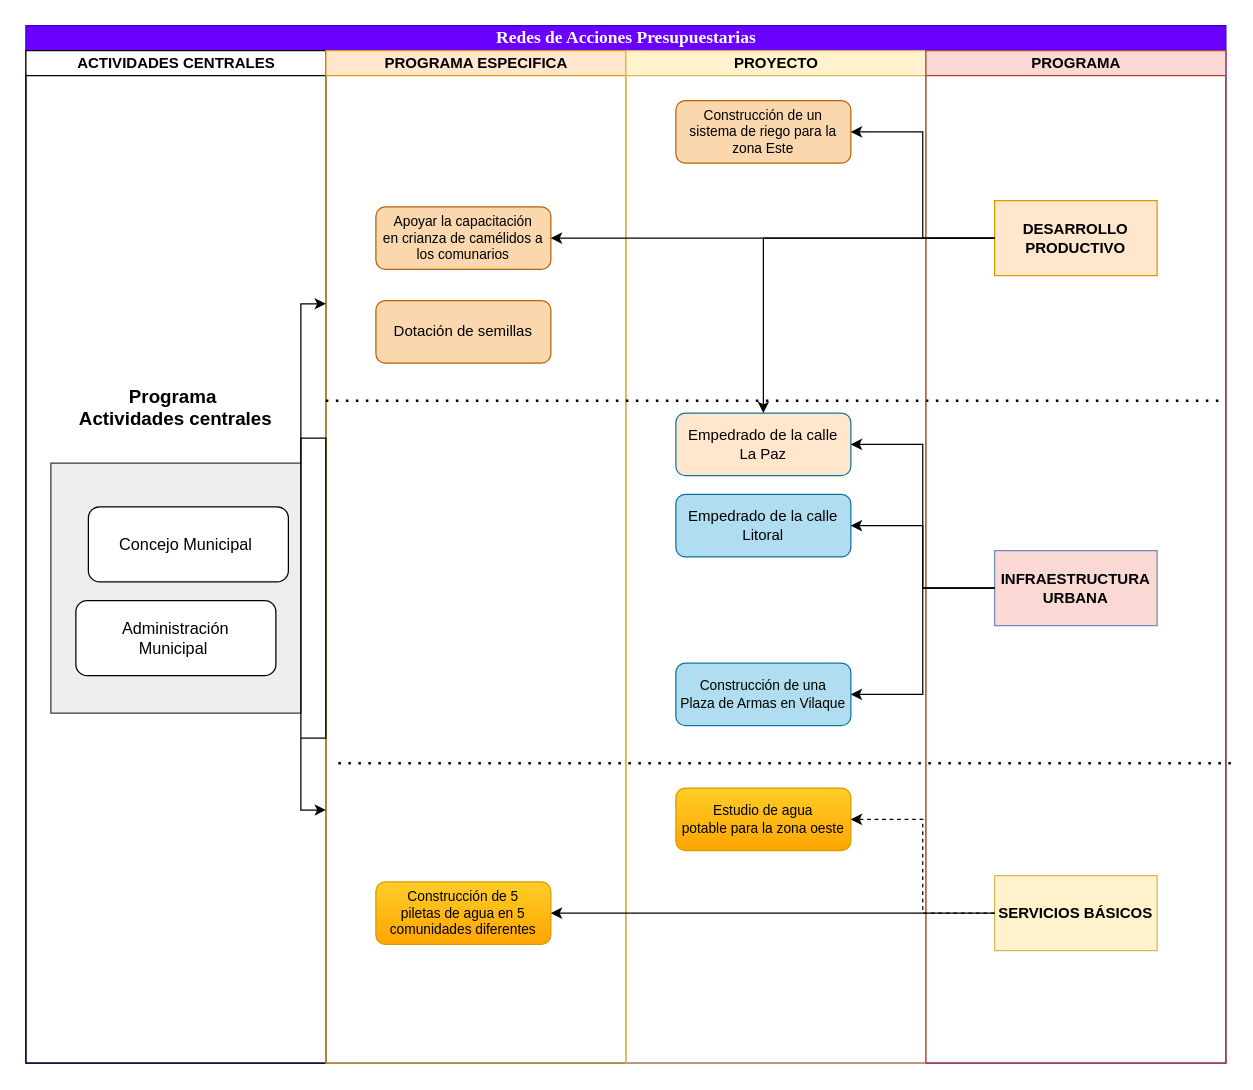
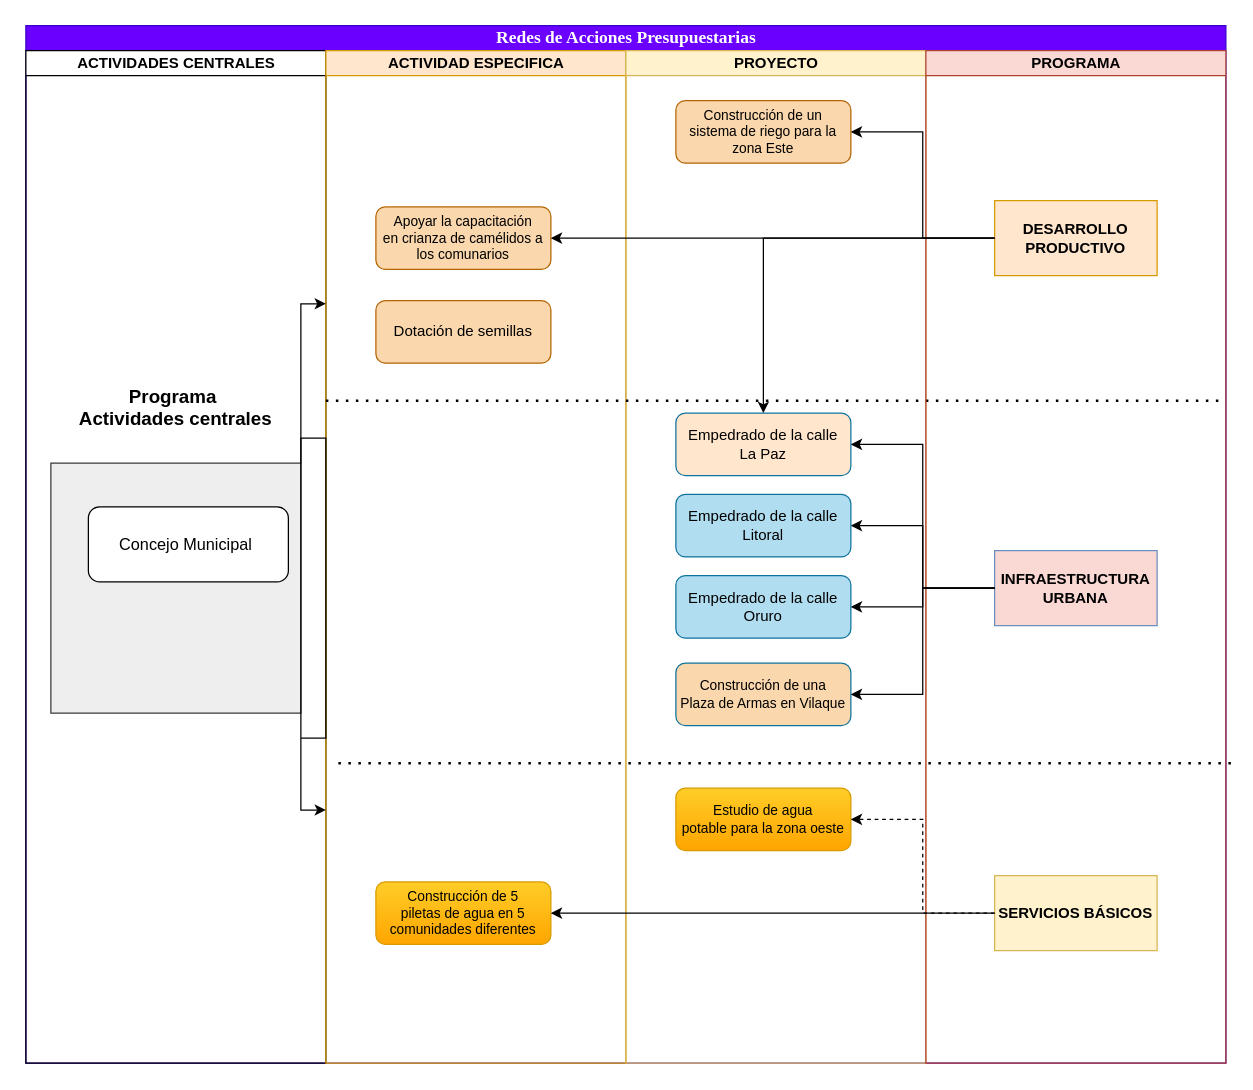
(476, 63) -> (476, 63)
none -> (763, 607)
none -> (890, 607)
(176, 638) -> none
(763, 694) -> (763, 694)
